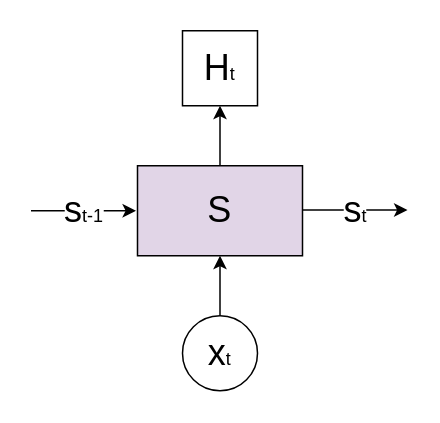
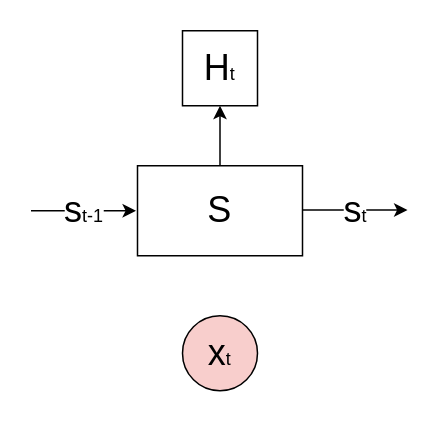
(220, 211) -> (220, 211)
(220, 291) -> none
(220, 353) -> (220, 353)
